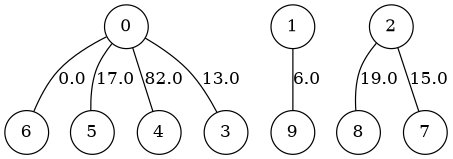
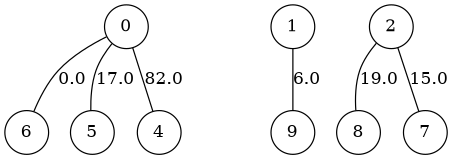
(226, 132) -> none
